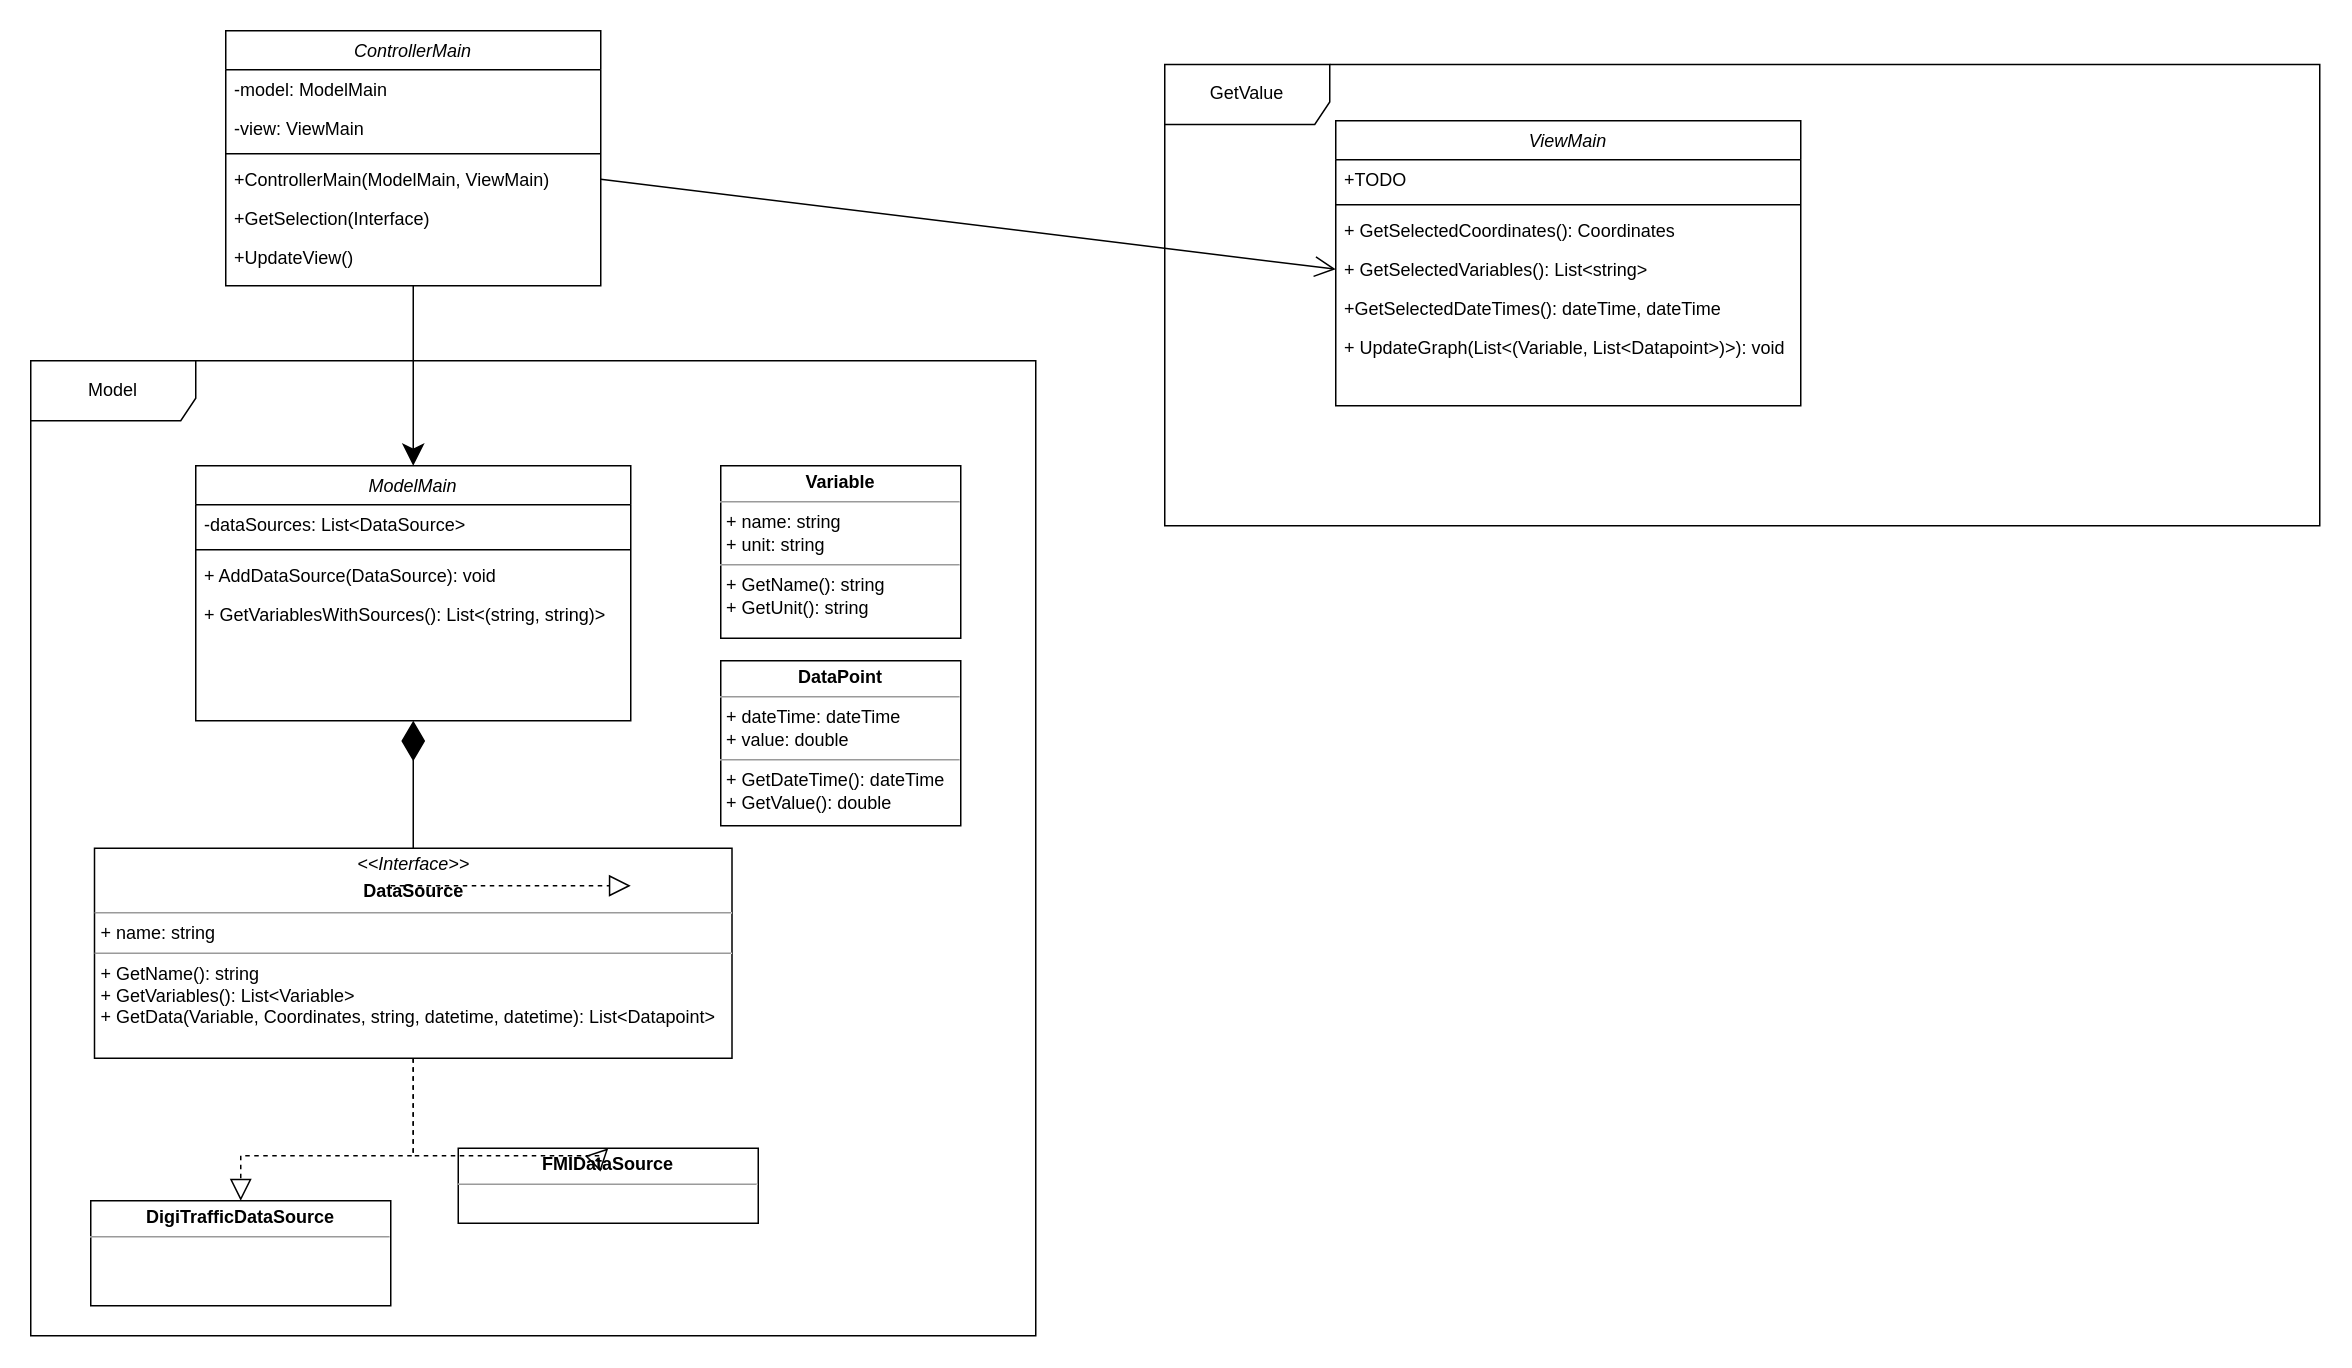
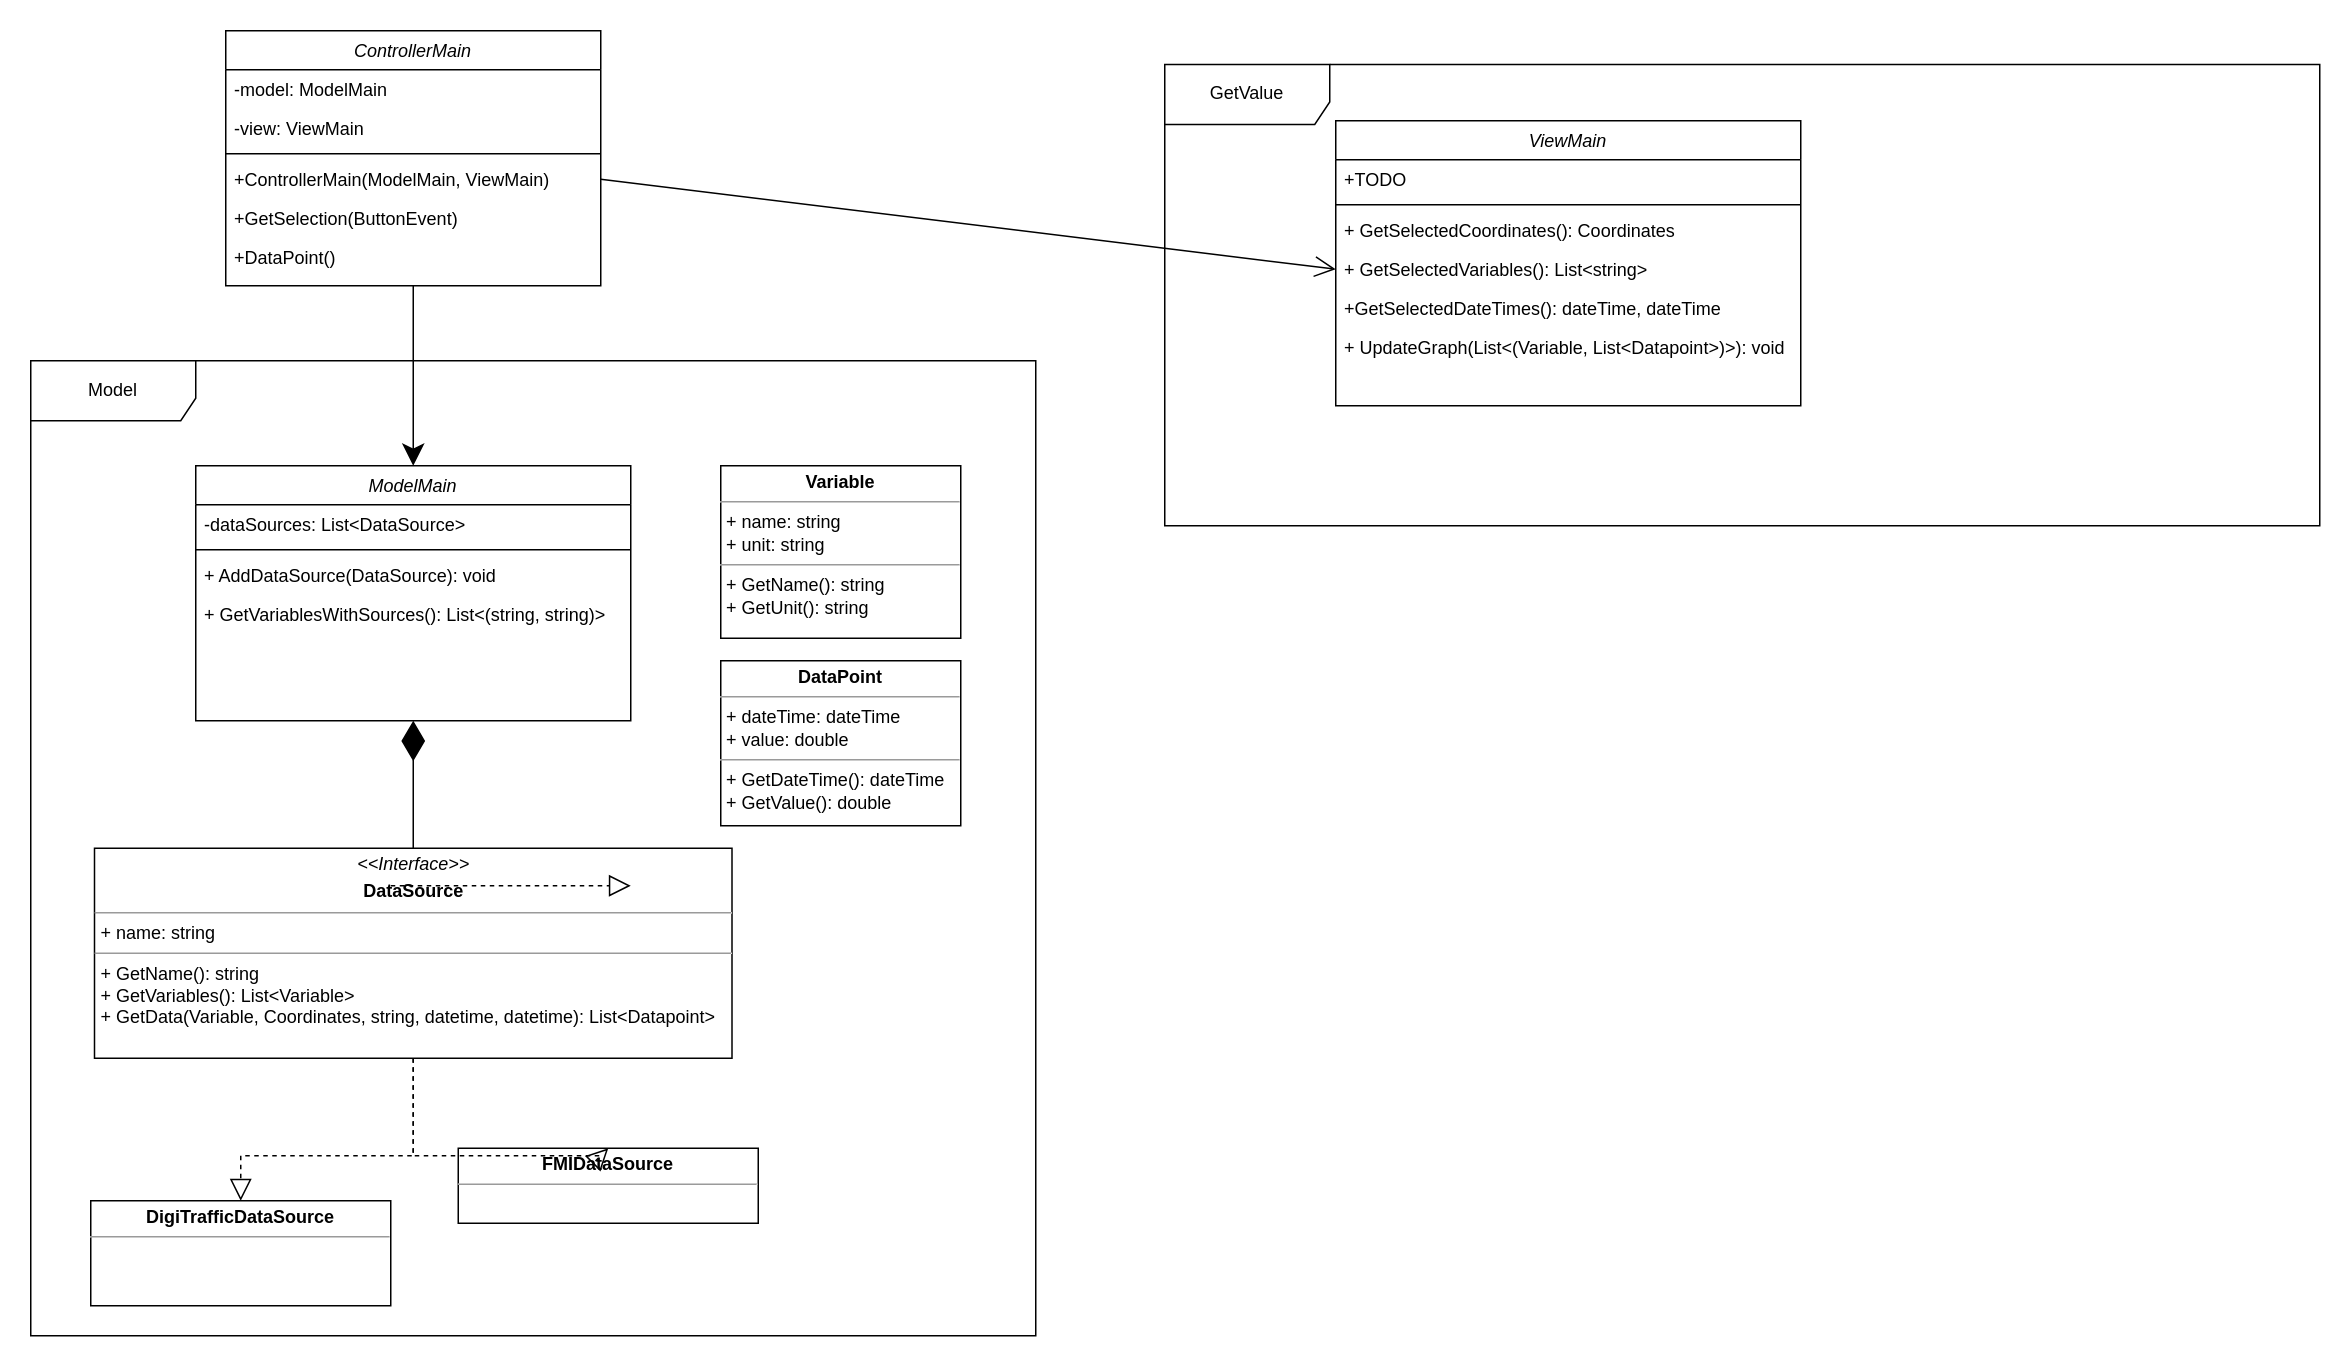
(350, 219) -> (360, 219)
(297, 258) -> (292, 258)
